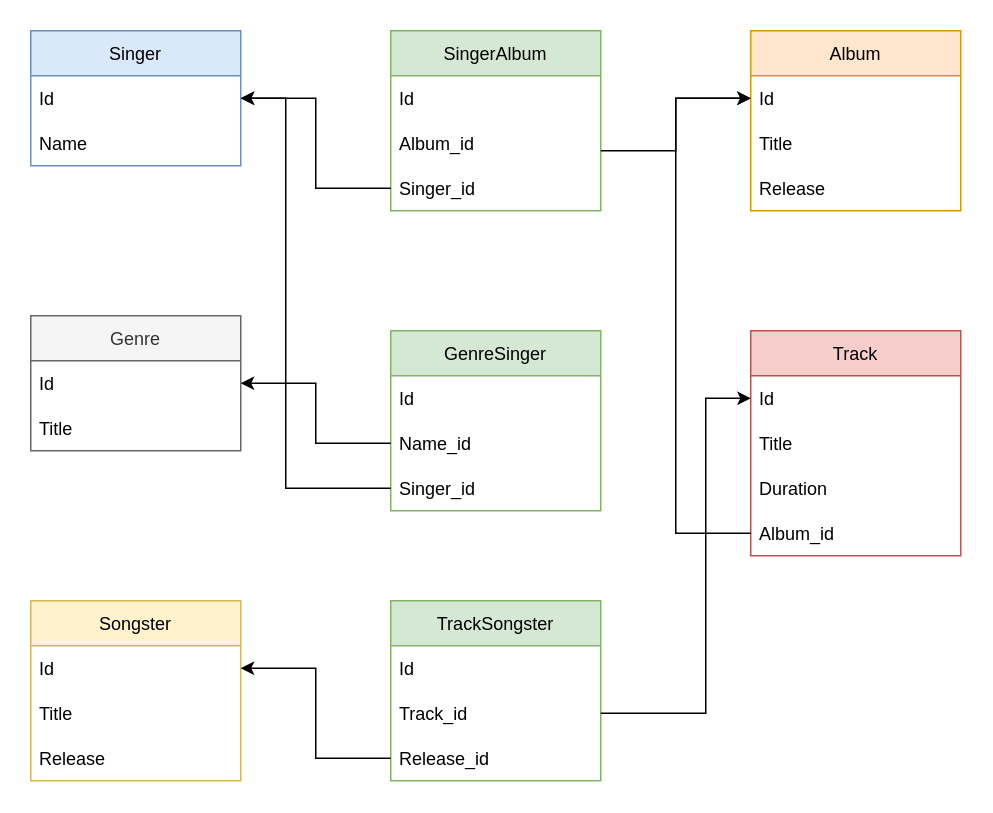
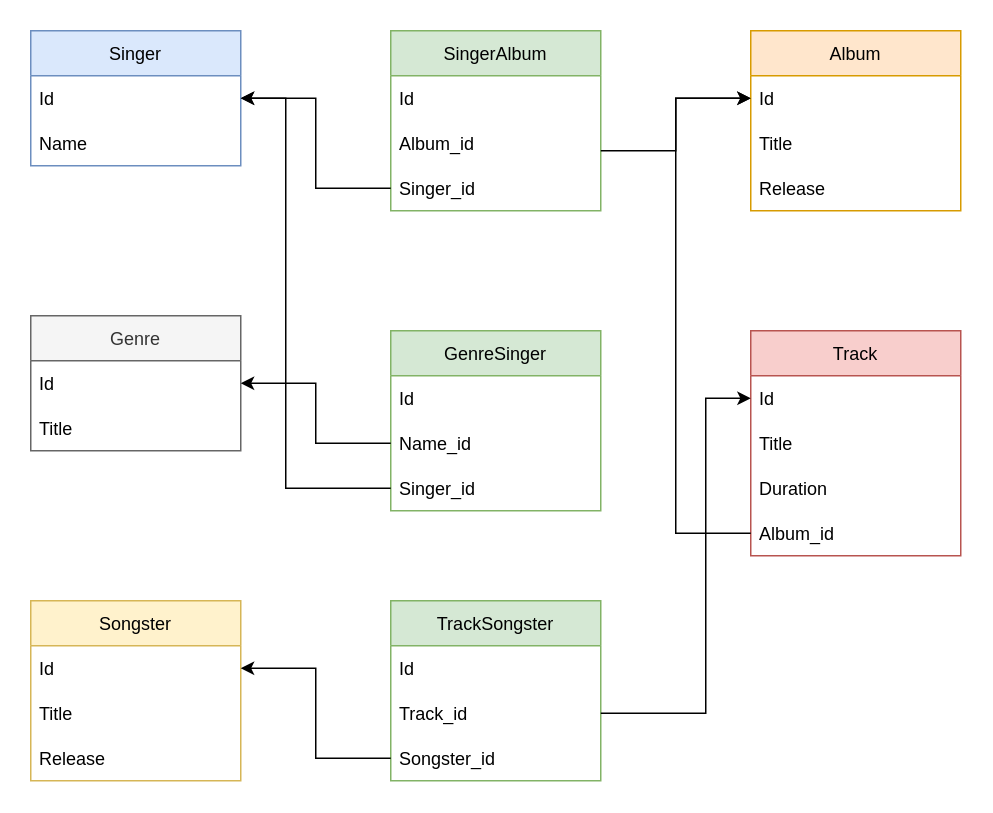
(445, 759) -> (452, 759)
